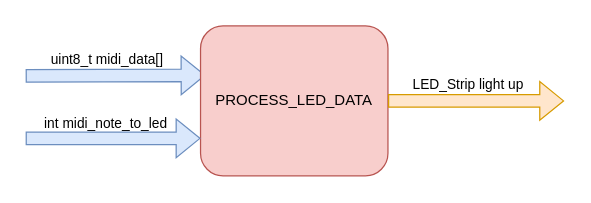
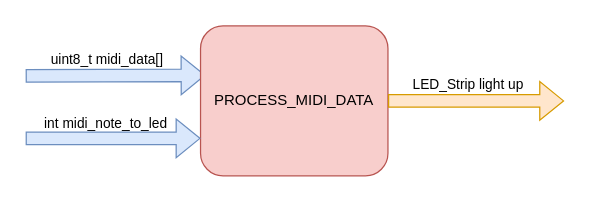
(294, 101) -> (294, 101)
